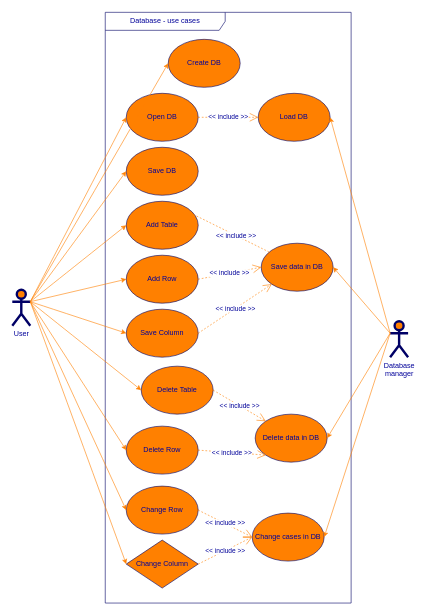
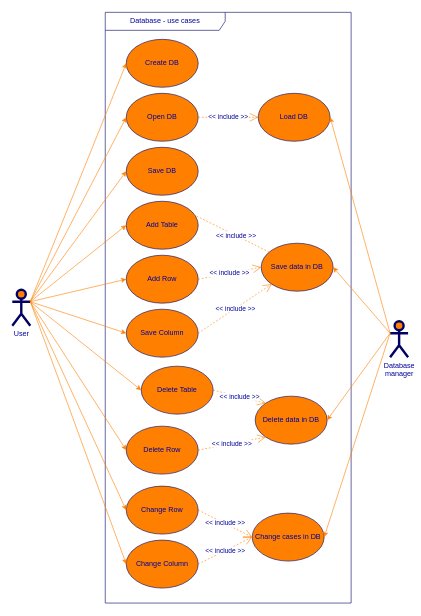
(204, 63) -> (162, 63)
(291, 438) -> (291, 420)
(162, 564) -> (162, 564)
